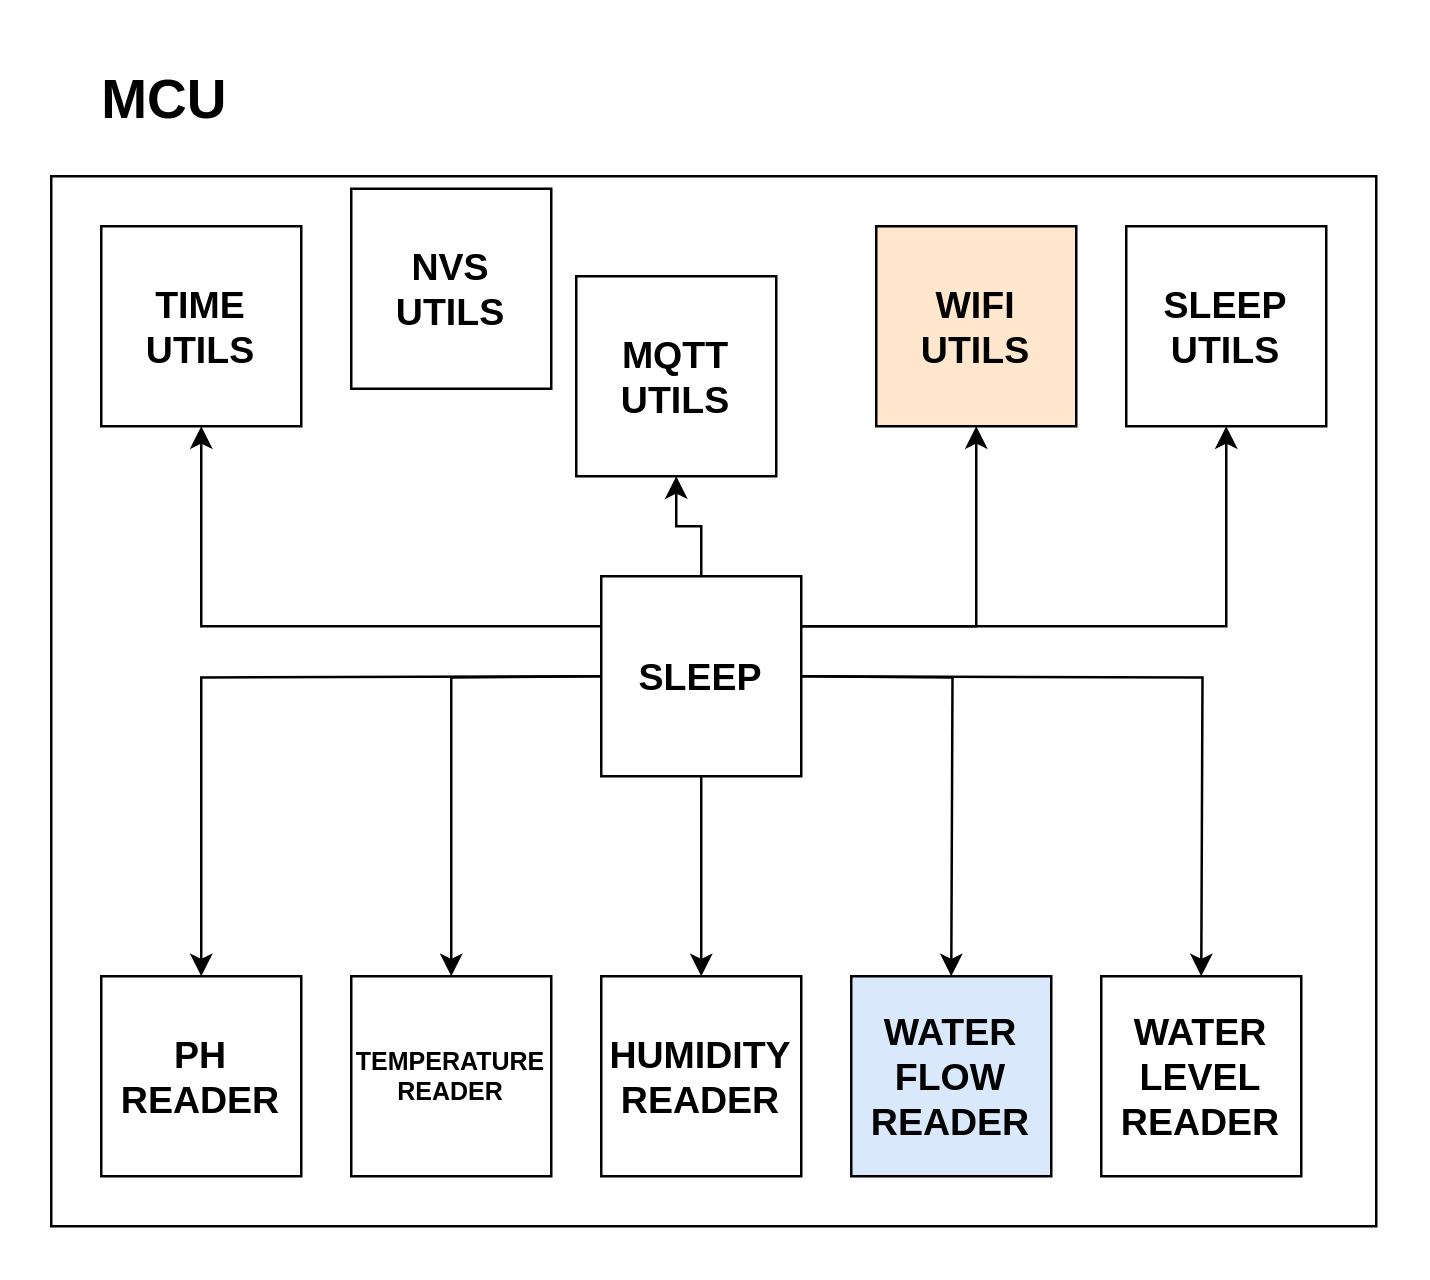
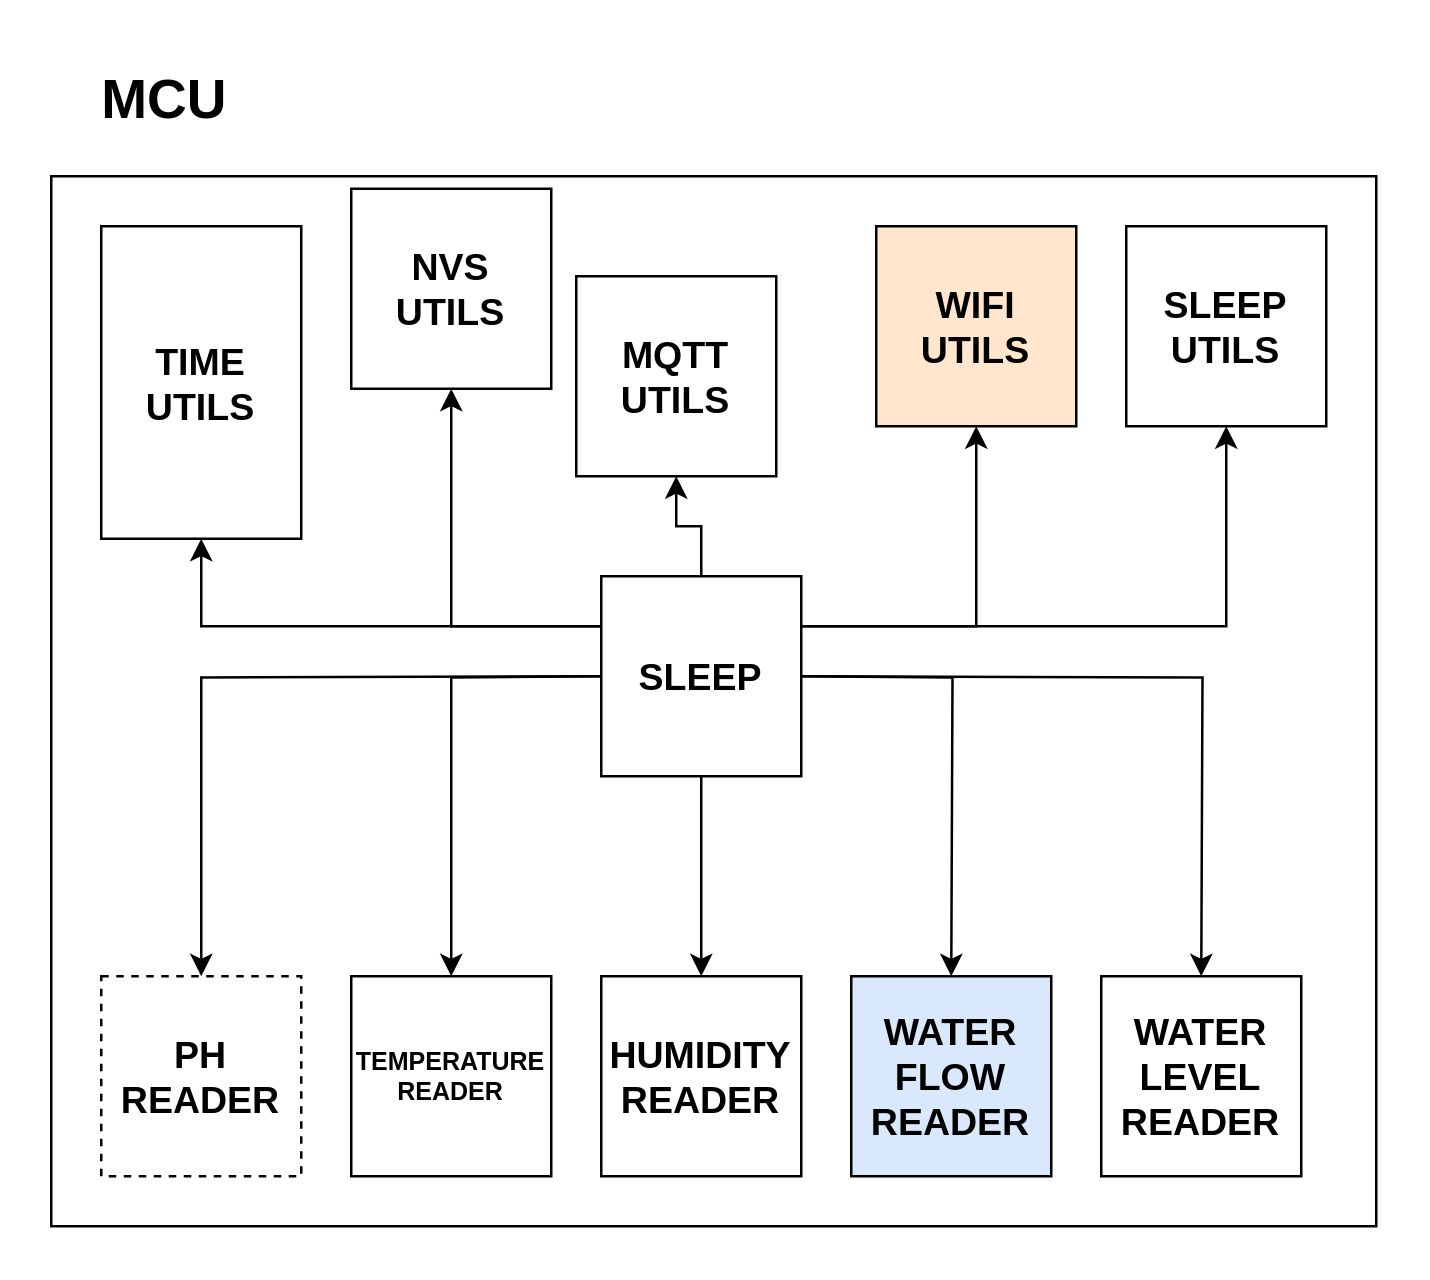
(201, 326) -> (201, 383)
none -> (451, 513)
(201, 1076) -> (201, 1076)
